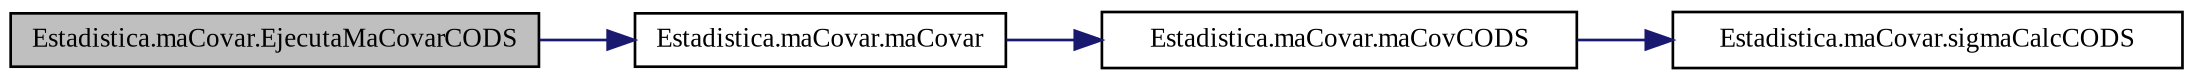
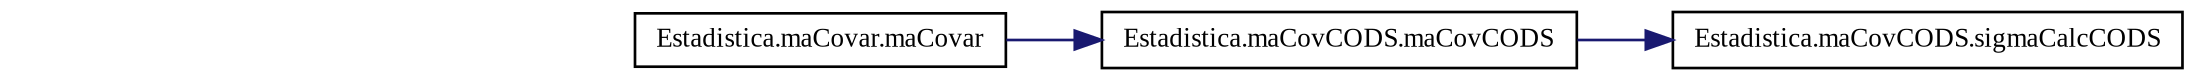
(275, 40) -> none
(1339, 40) -> (1339, 40)
(1928, 40) -> (1928, 40)
